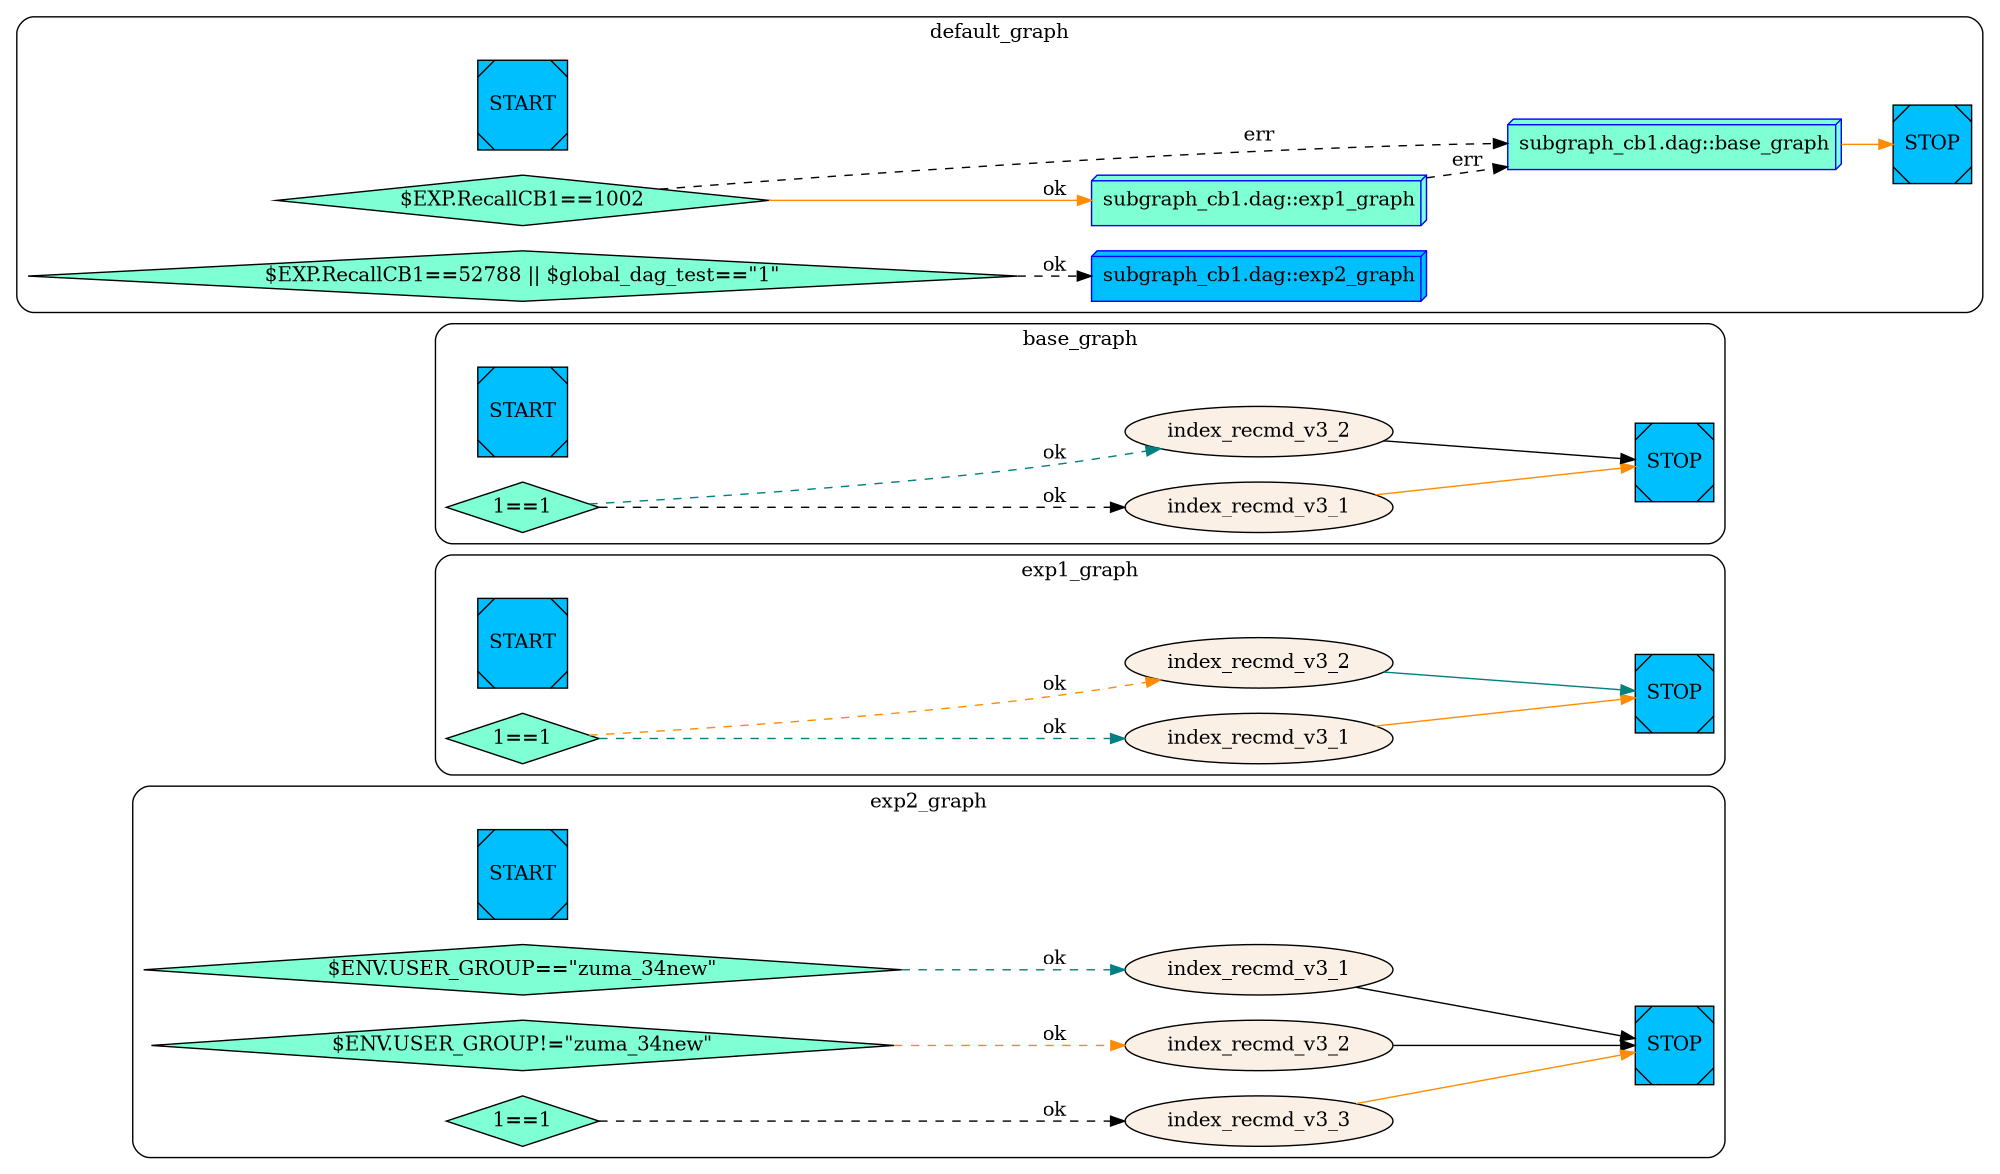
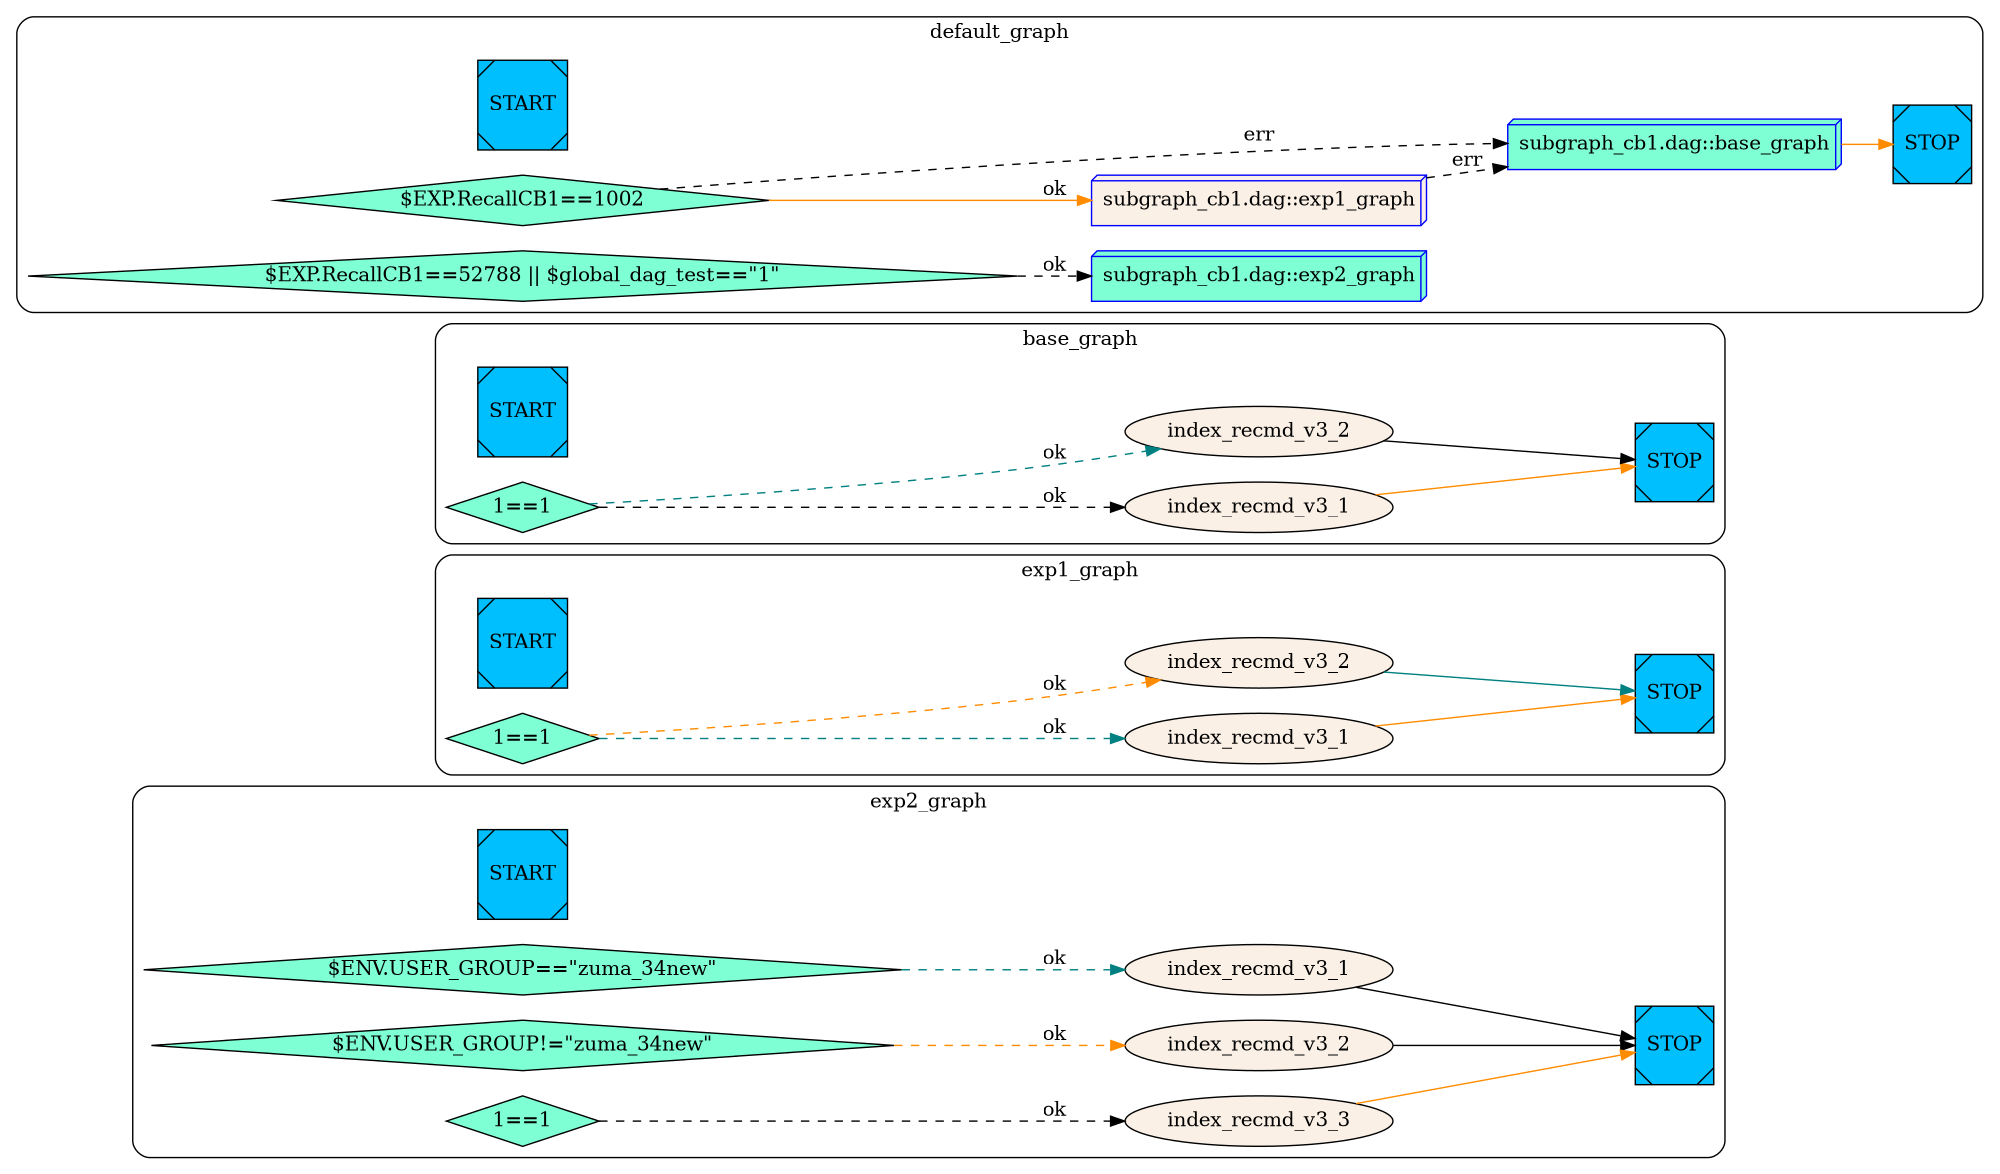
(1259, 200) -> (1259, 200)
(1259, 276) -> (1259, 276)
